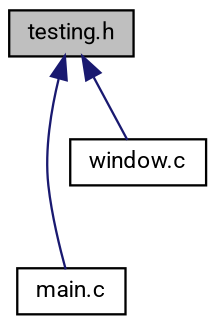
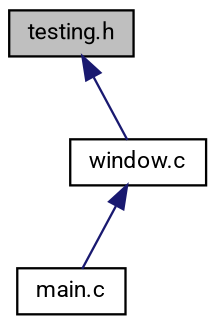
(48, 175) -> (99, 237)
